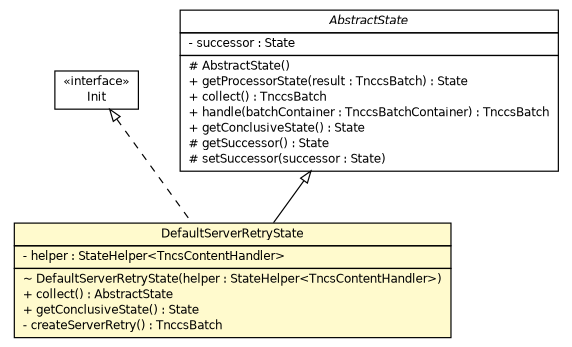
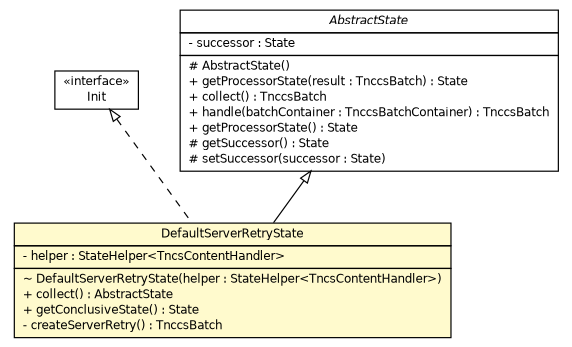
(277, 128) -> (273, 128)
